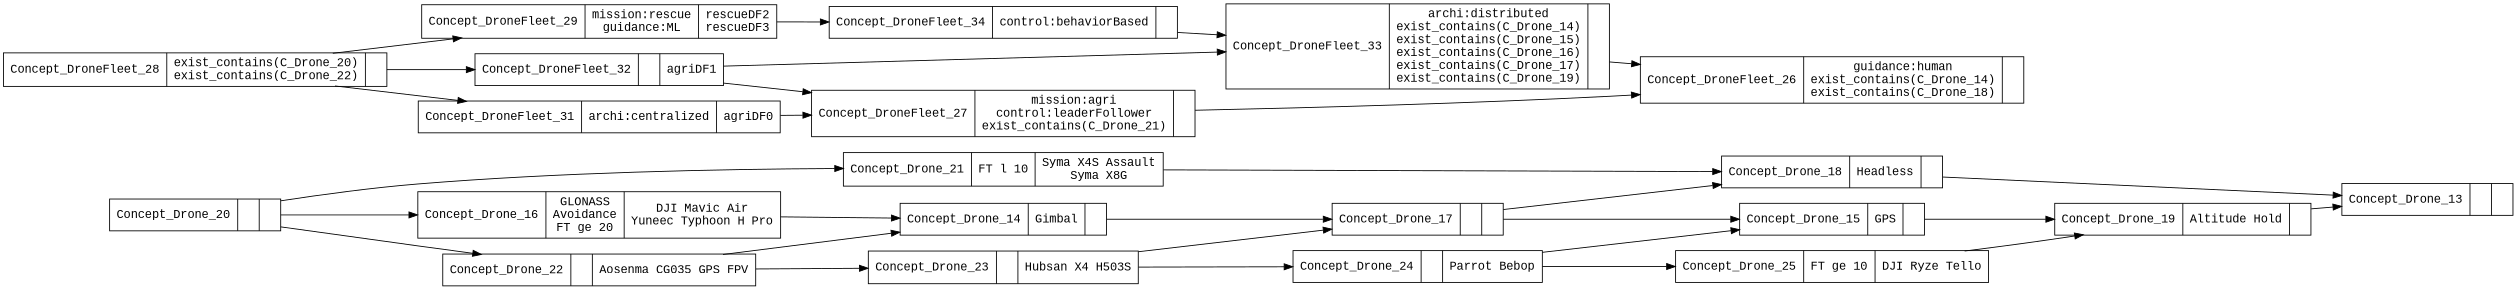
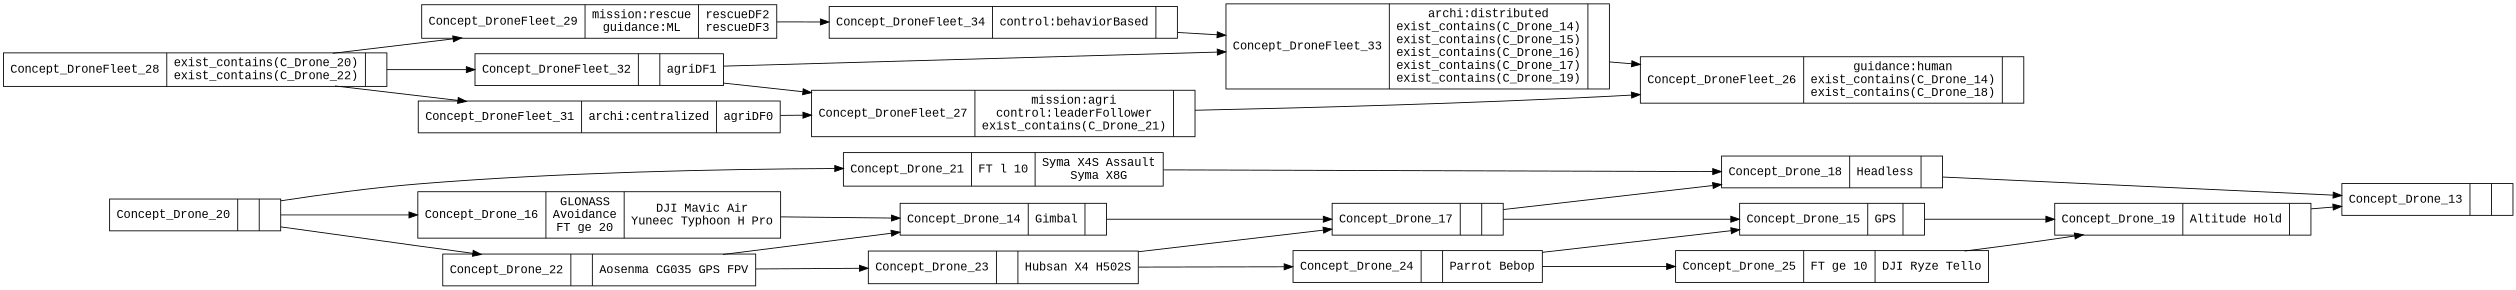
(1078, 267) -> (1078, 267)
